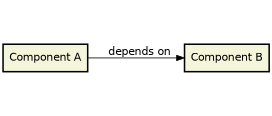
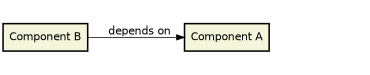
(132, 58) -> (132, 37)
